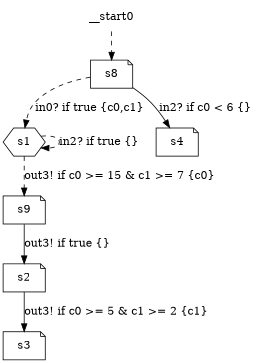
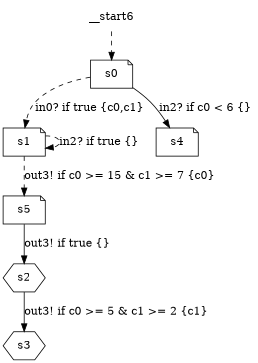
(112, 17) -> (112, 17)
(112, 74) -> (112, 74)
(24, 142) -> (24, 142)
(24, 210) -> (24, 210)
(24, 278) -> (24, 278)
(24, 346) -> (24, 346)
